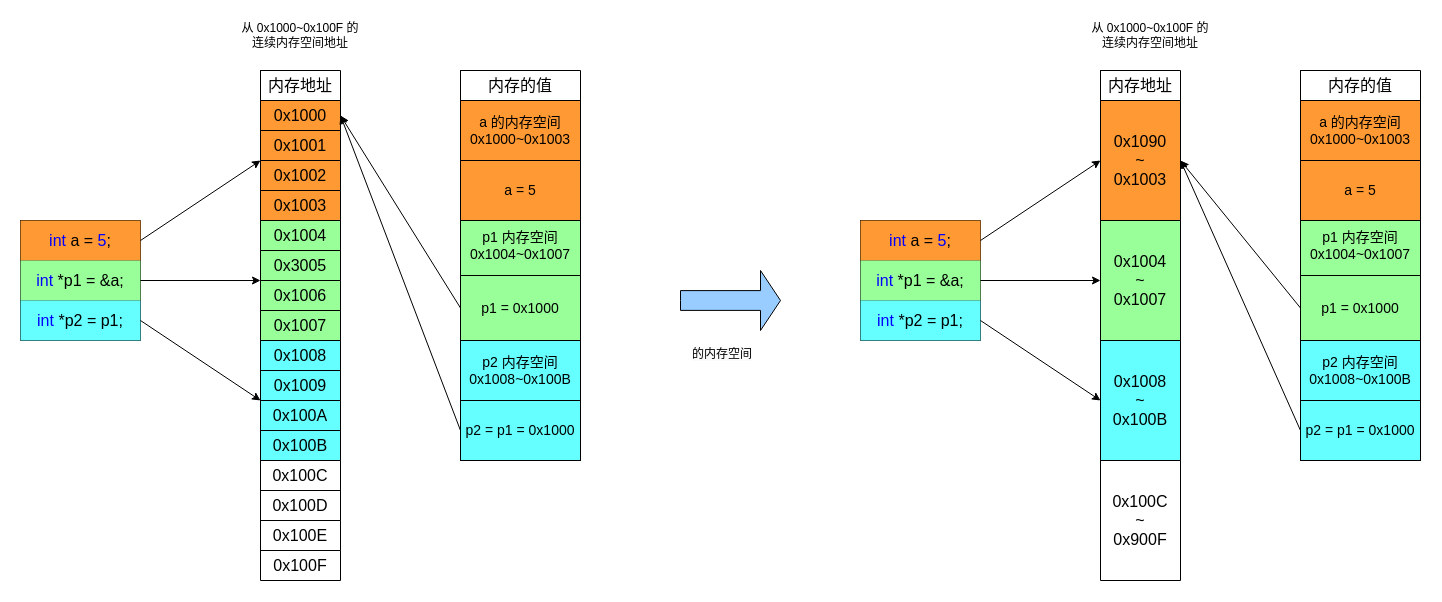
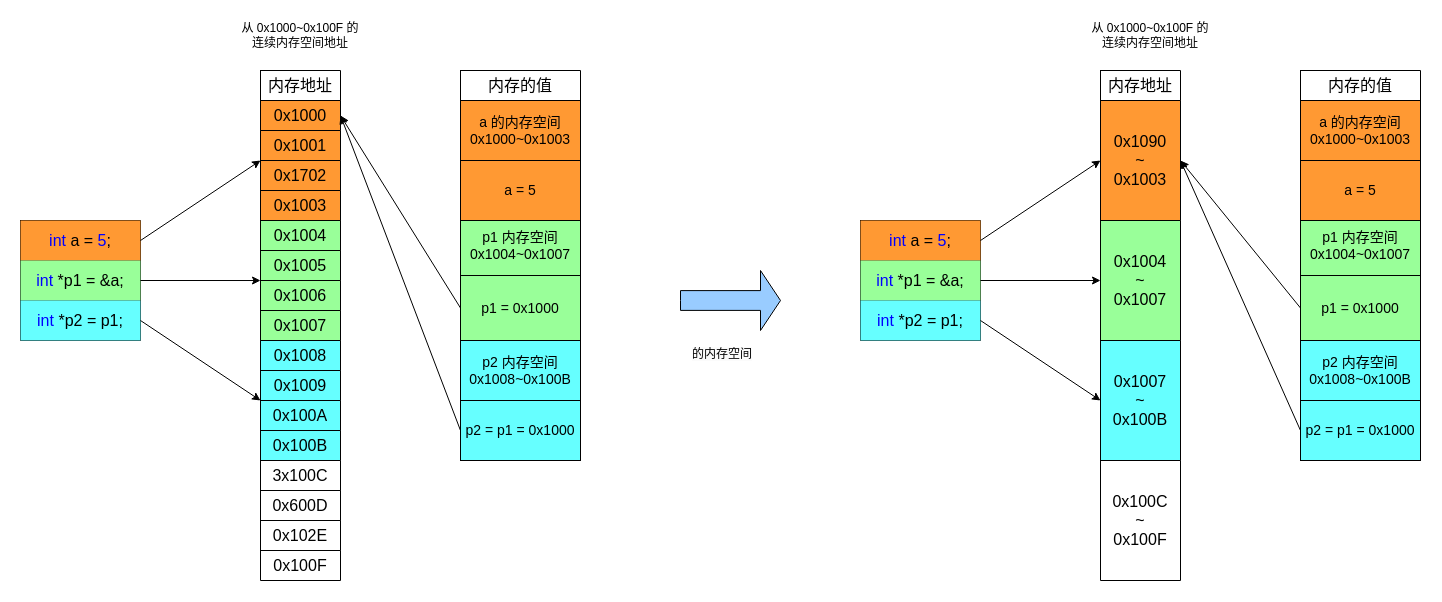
(301, 176) -> (301, 176)
(301, 266) -> (301, 266)
(1141, 401) -> (1141, 401)
(301, 476) -> (301, 476)
(301, 506) -> (301, 506)
(1141, 521) -> (1141, 521)
(301, 536) -> (301, 536)
